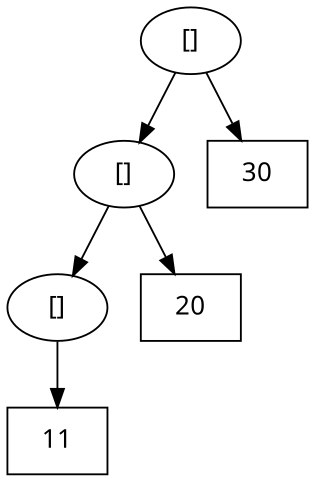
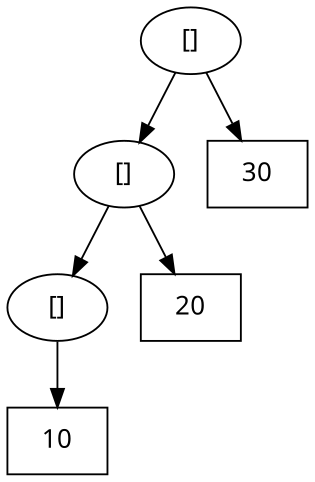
(57, 441) -> (57, 441)
